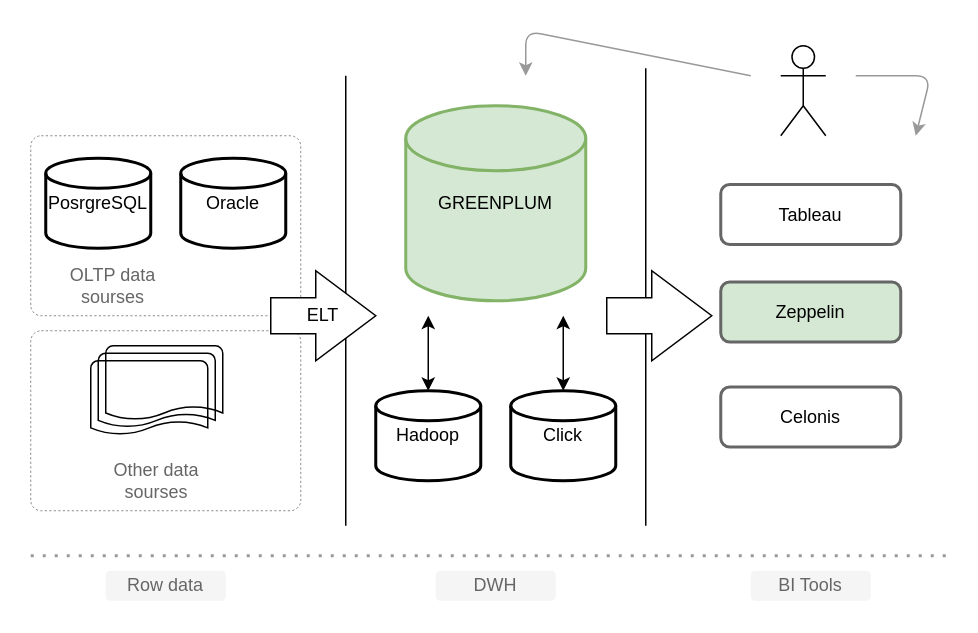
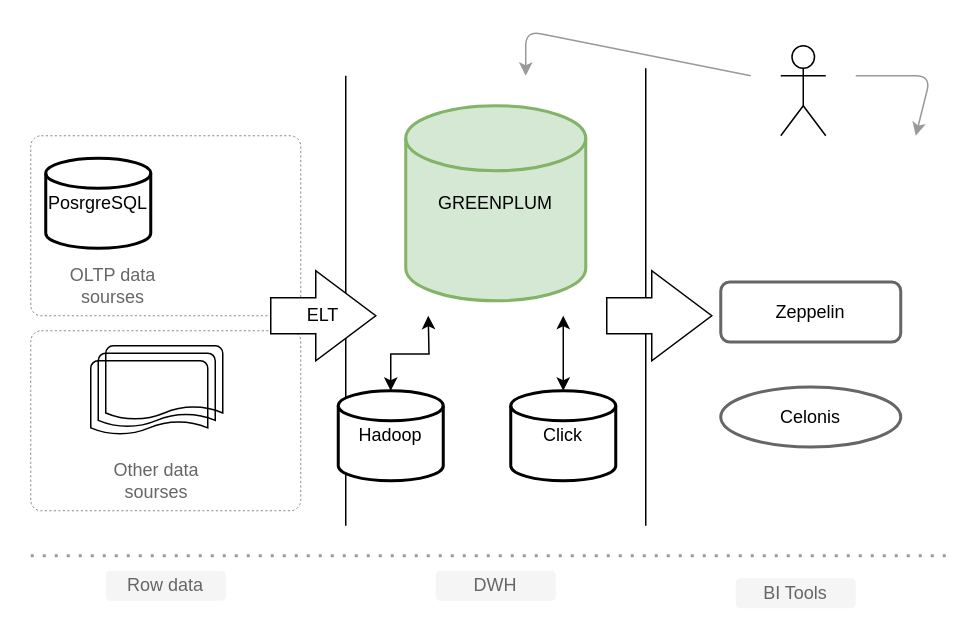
(233, 203) -> none
(811, 215) -> none
(811, 312) -> (811, 312)
(811, 417) -> (811, 417)
(428, 436) -> (391, 436)
(811, 586) -> (796, 593)
